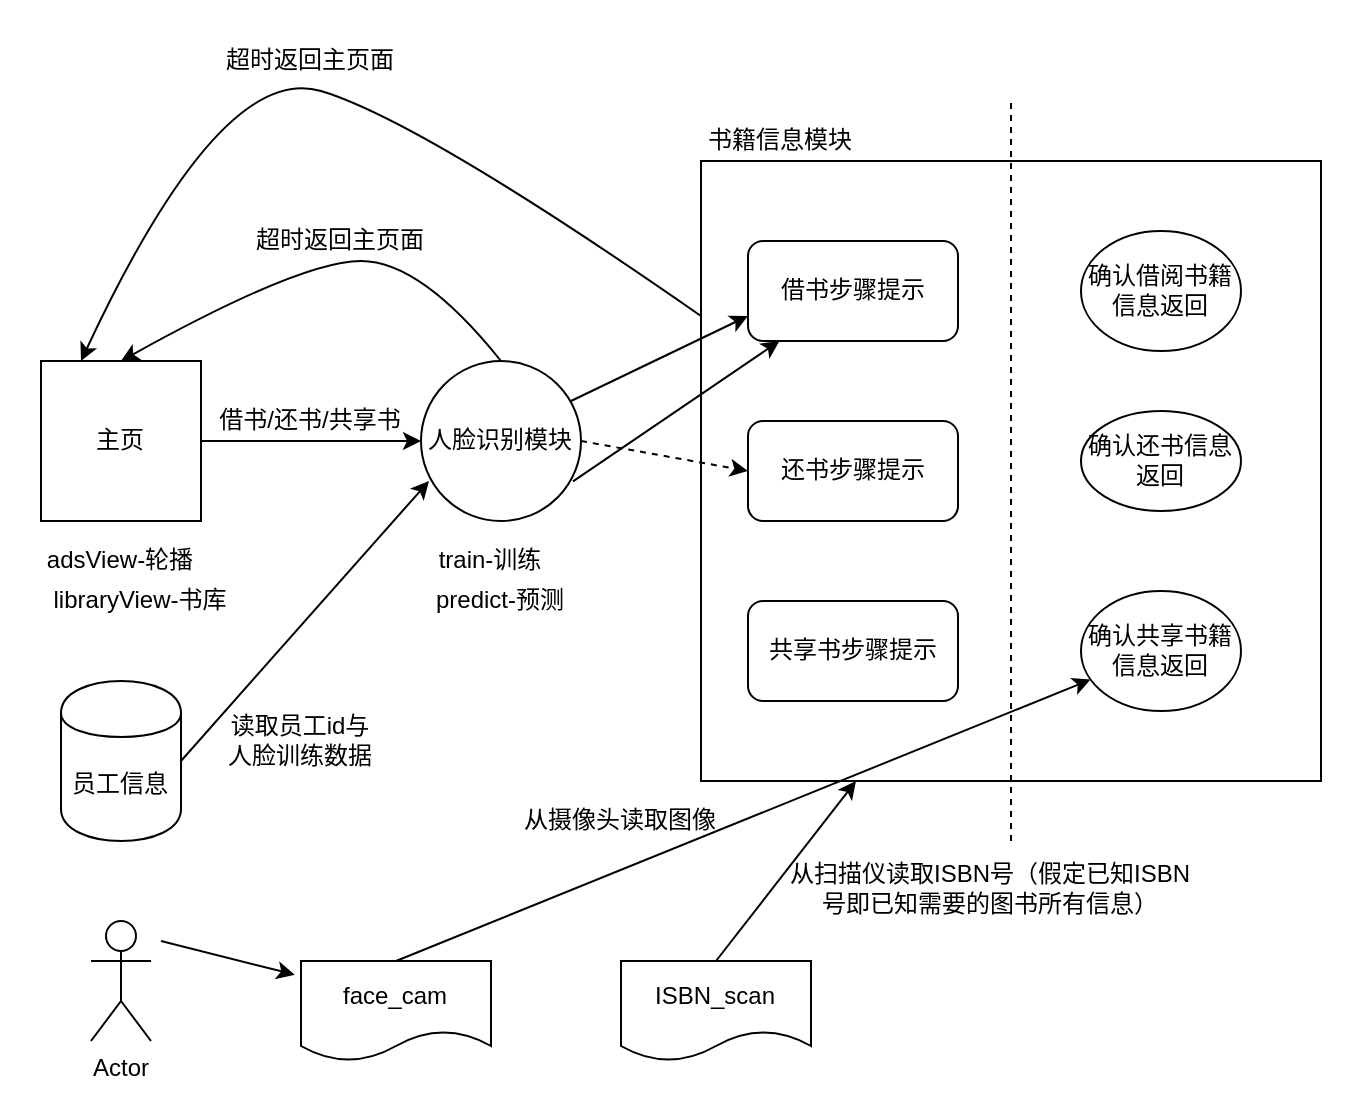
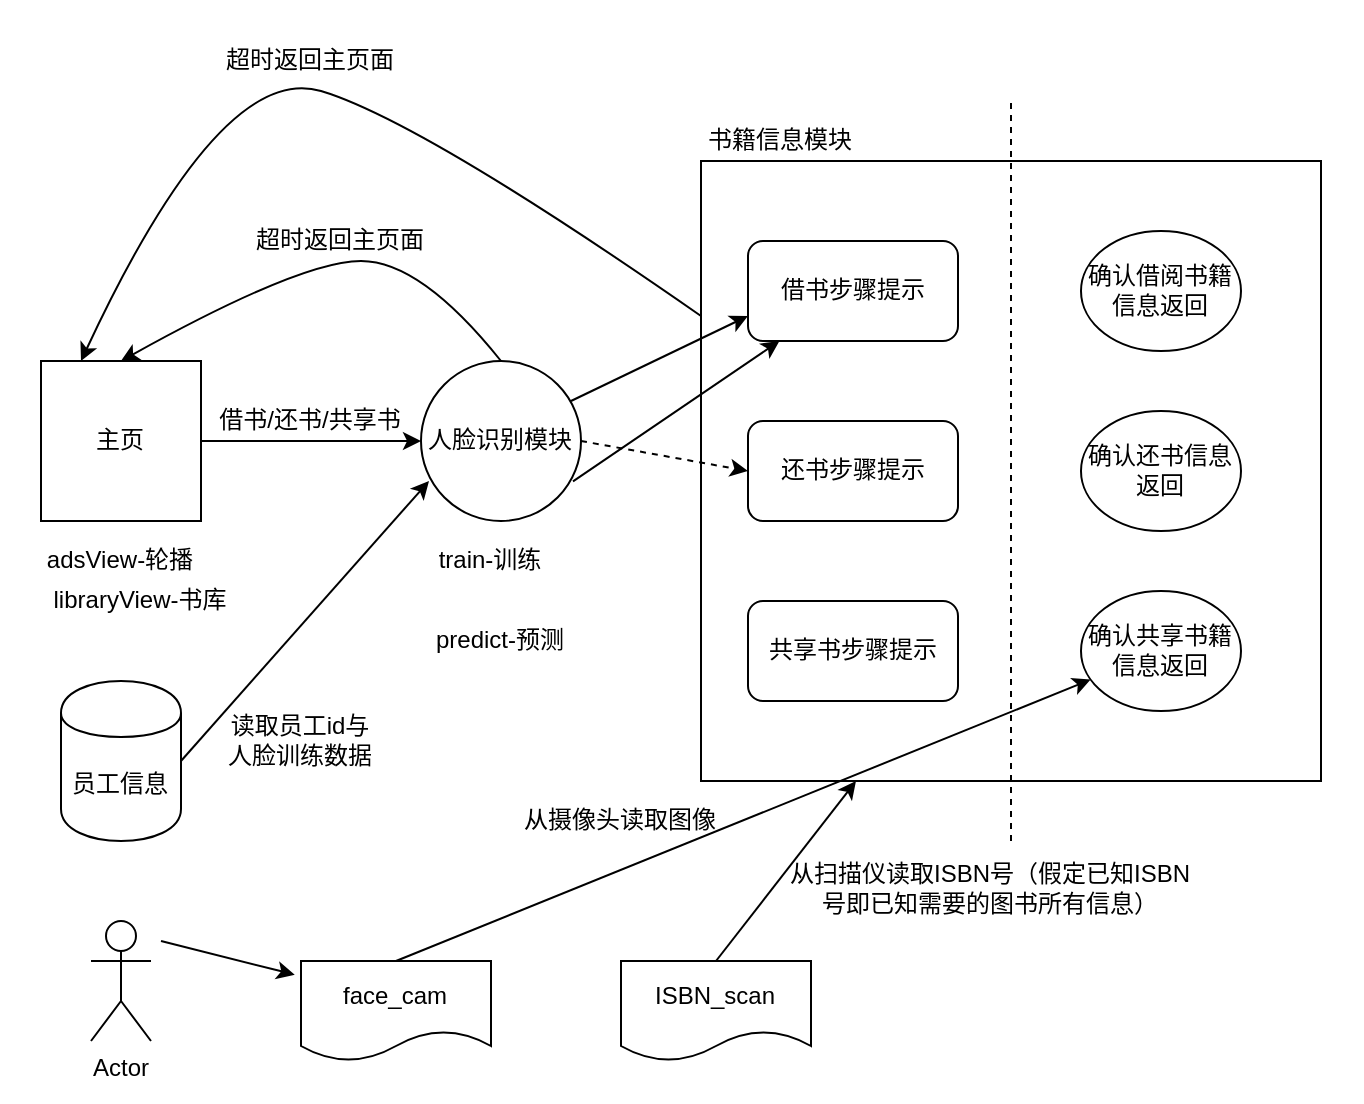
(1161, 461) -> (1161, 471)
(501, 601) -> (501, 641)
